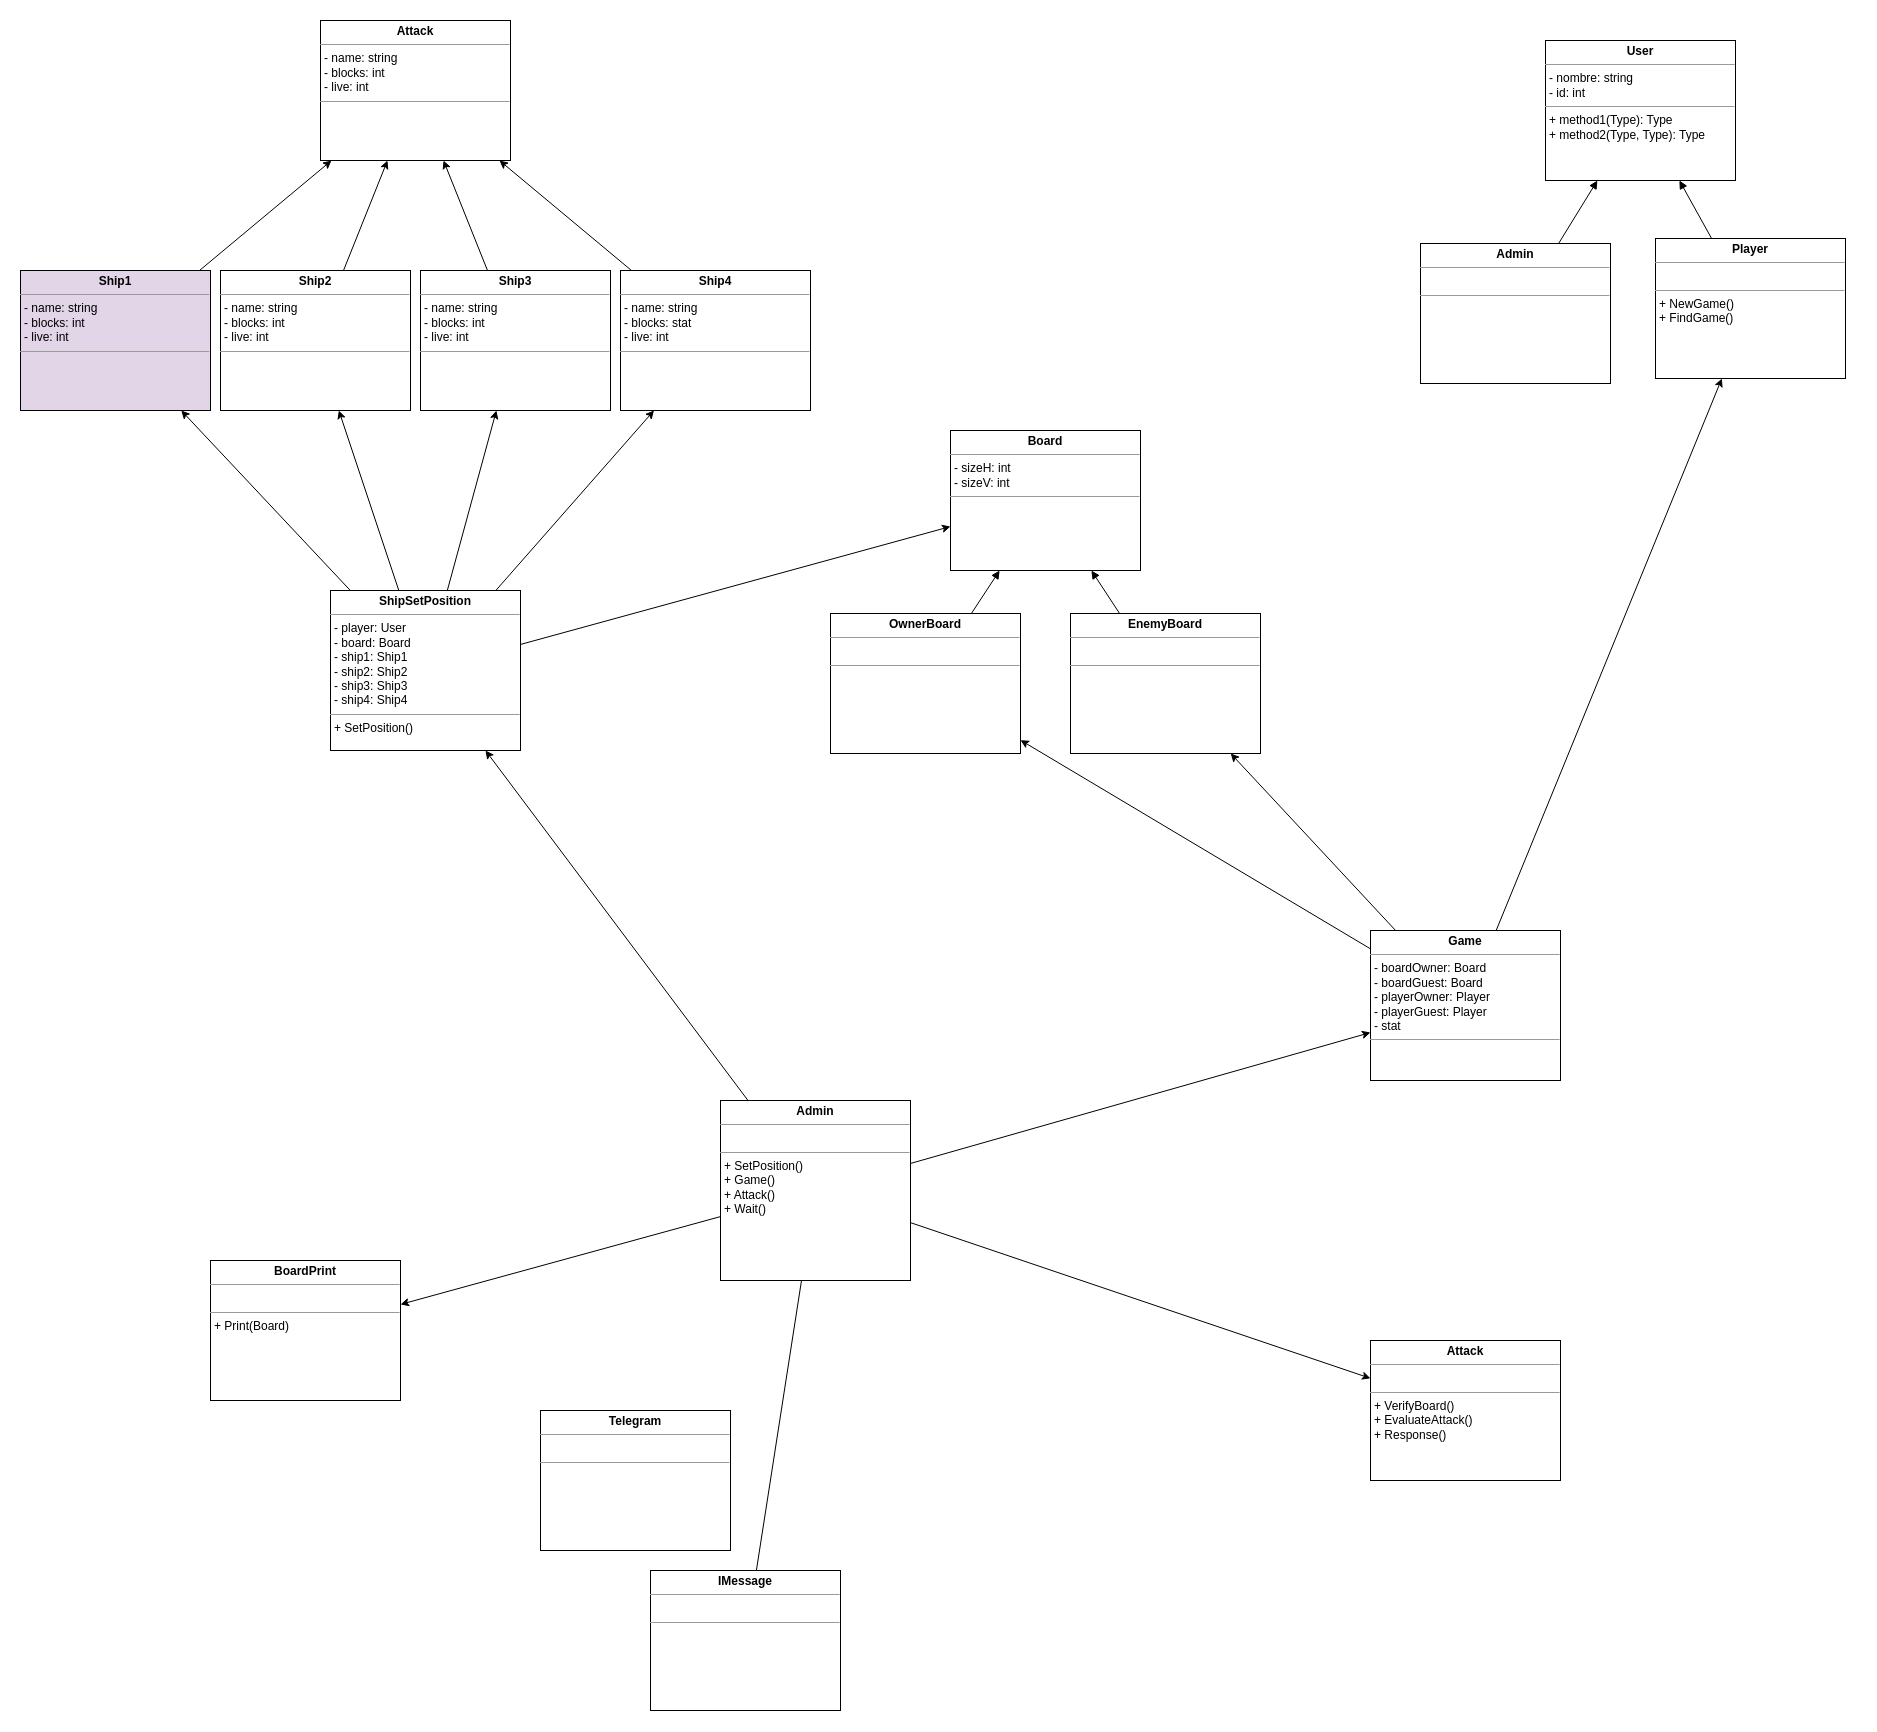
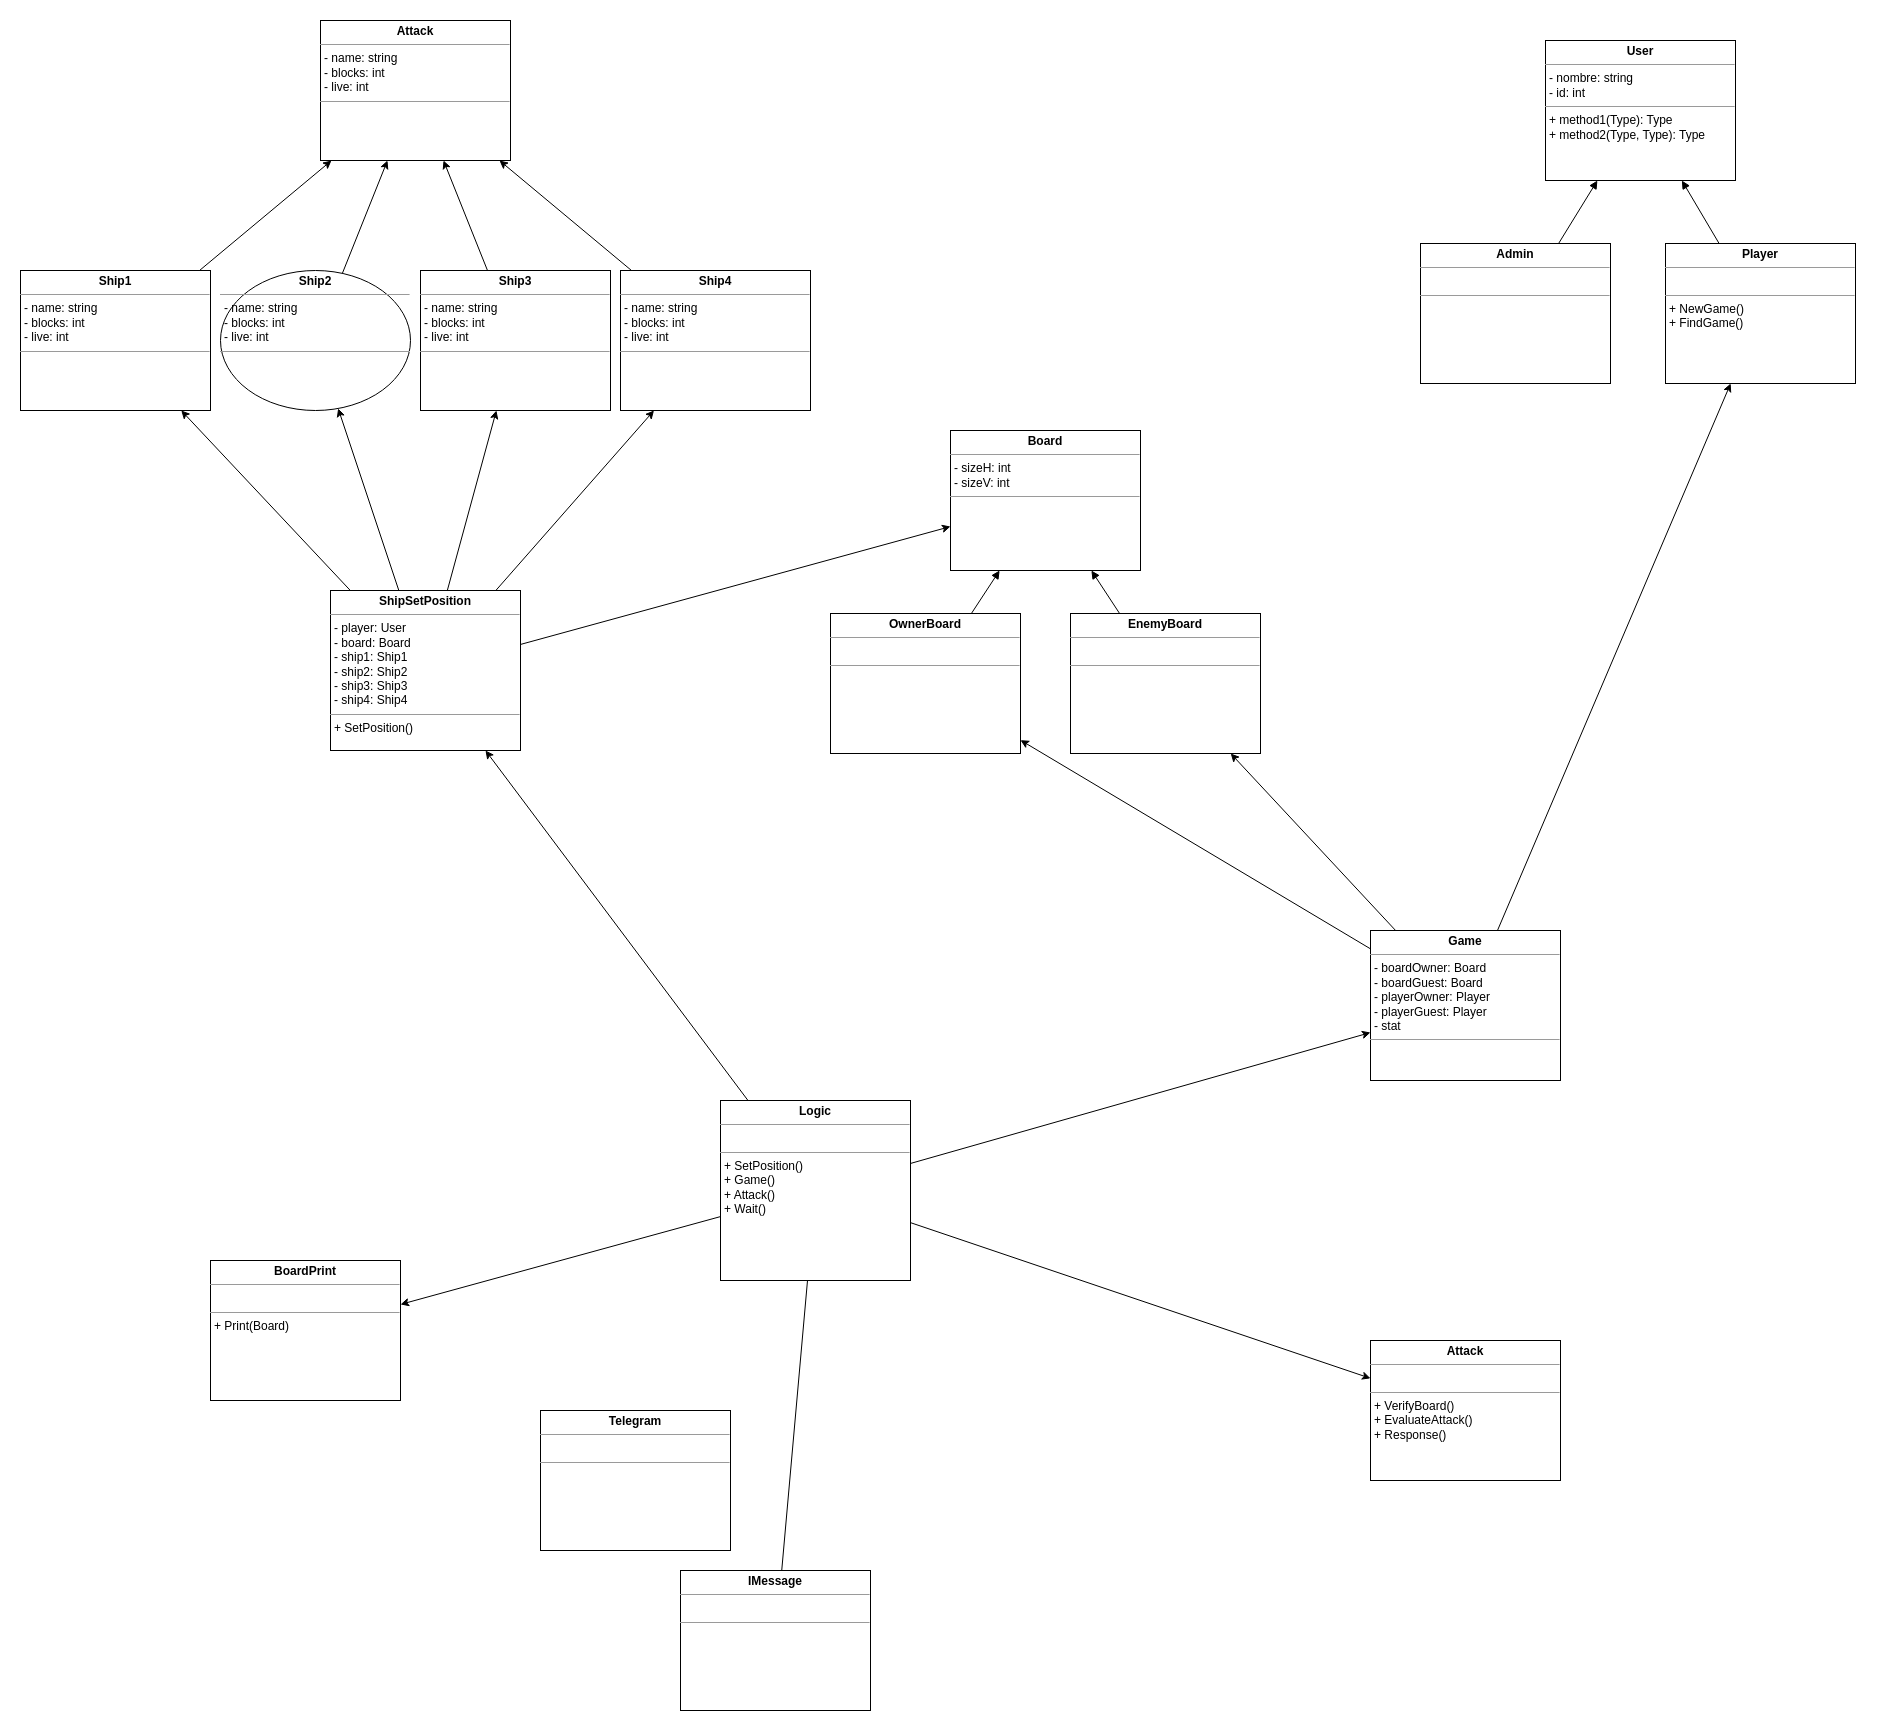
(661, 299) -> (661, 299)
(1751, 309) -> (1761, 314)
(116, 341) -> (116, 341)
(316, 341) -> (316, 341)
(766, 1137) -> (766, 1137)
(746, 1641) -> (776, 1641)
